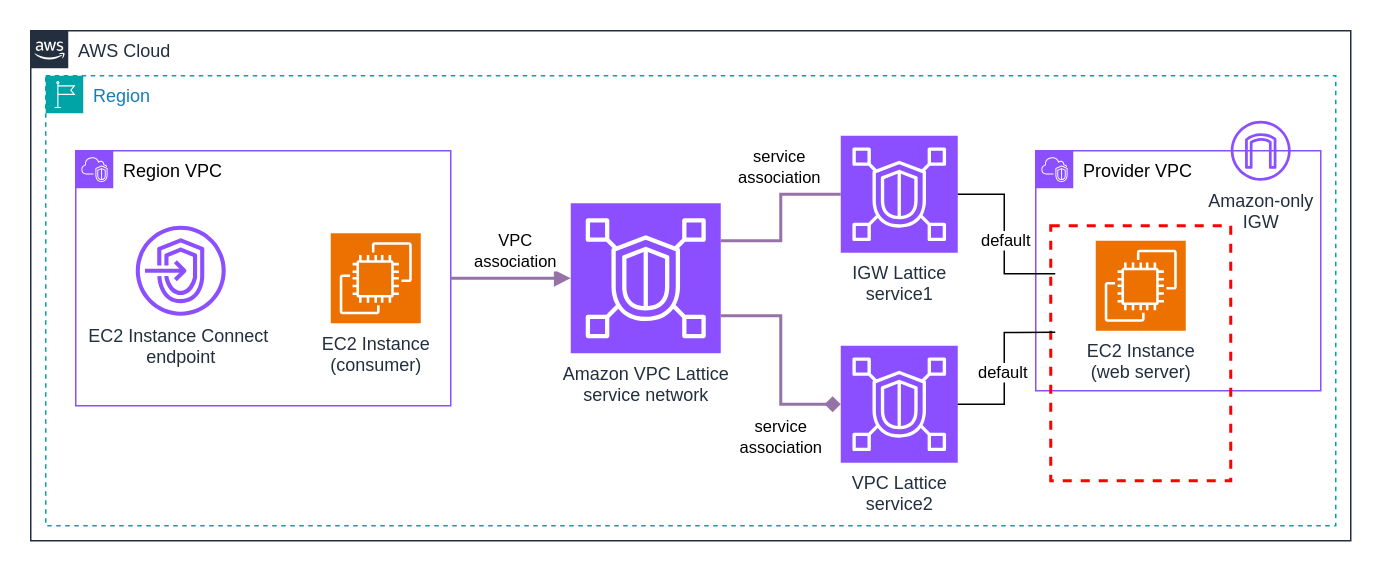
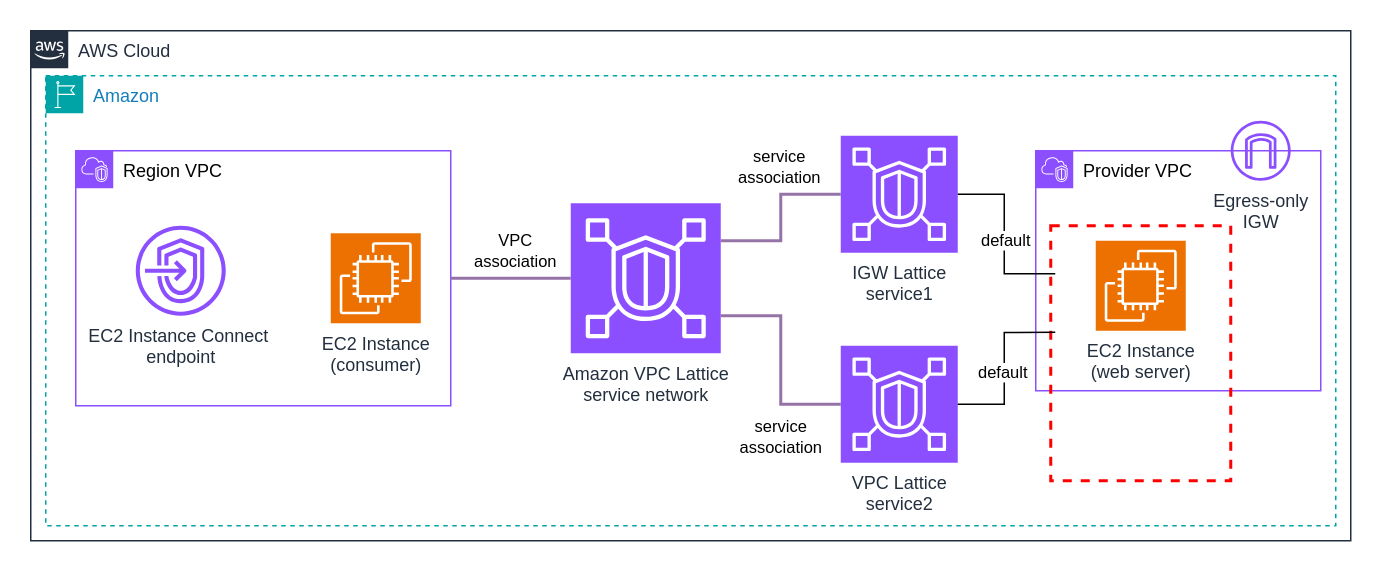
(122, 97) -> (124, 97)
(1262, 213) -> (1262, 213)
(553, 278) -> (561, 278)
(826, 404) -> (832, 404)
